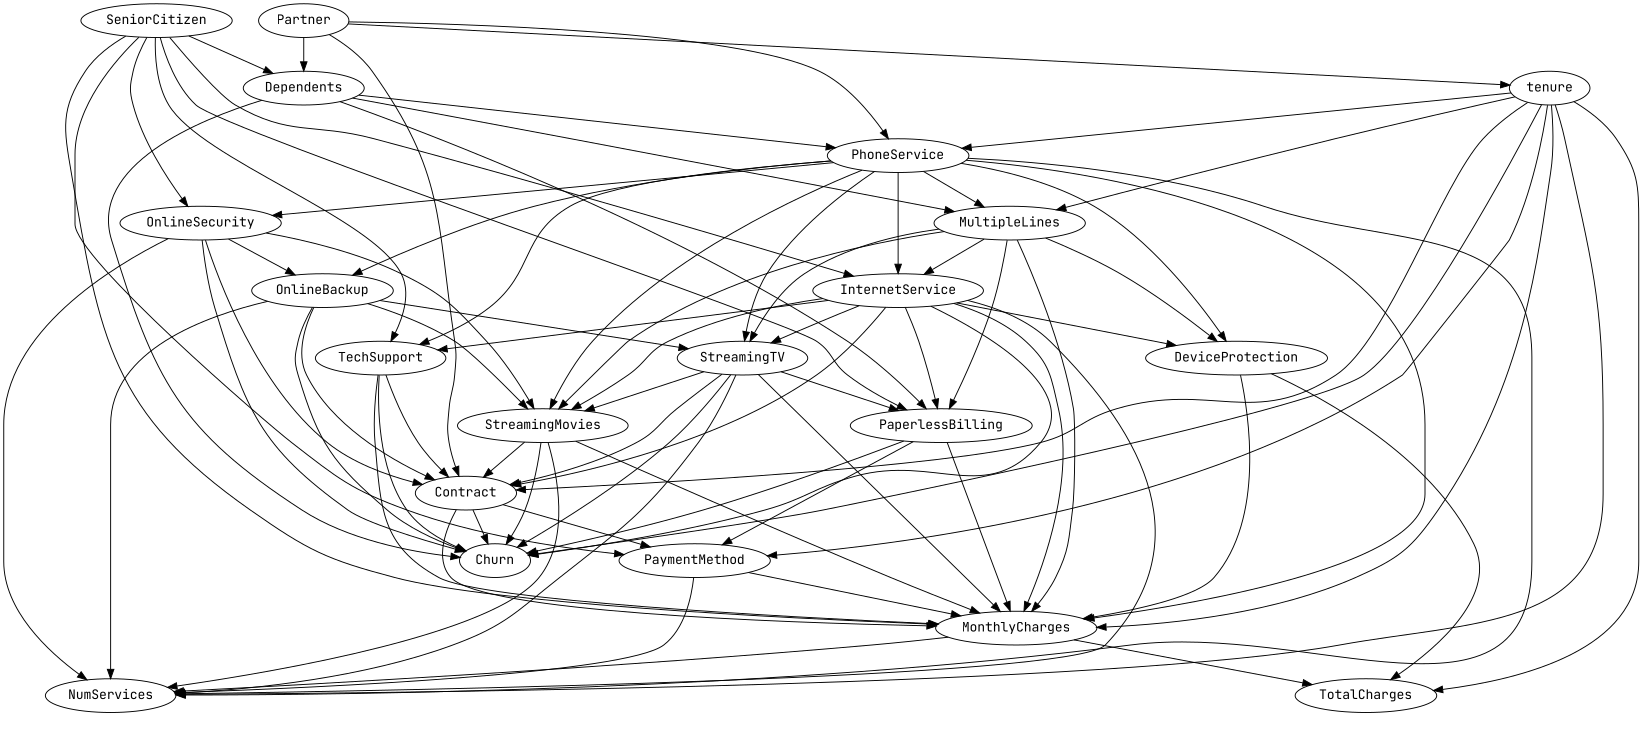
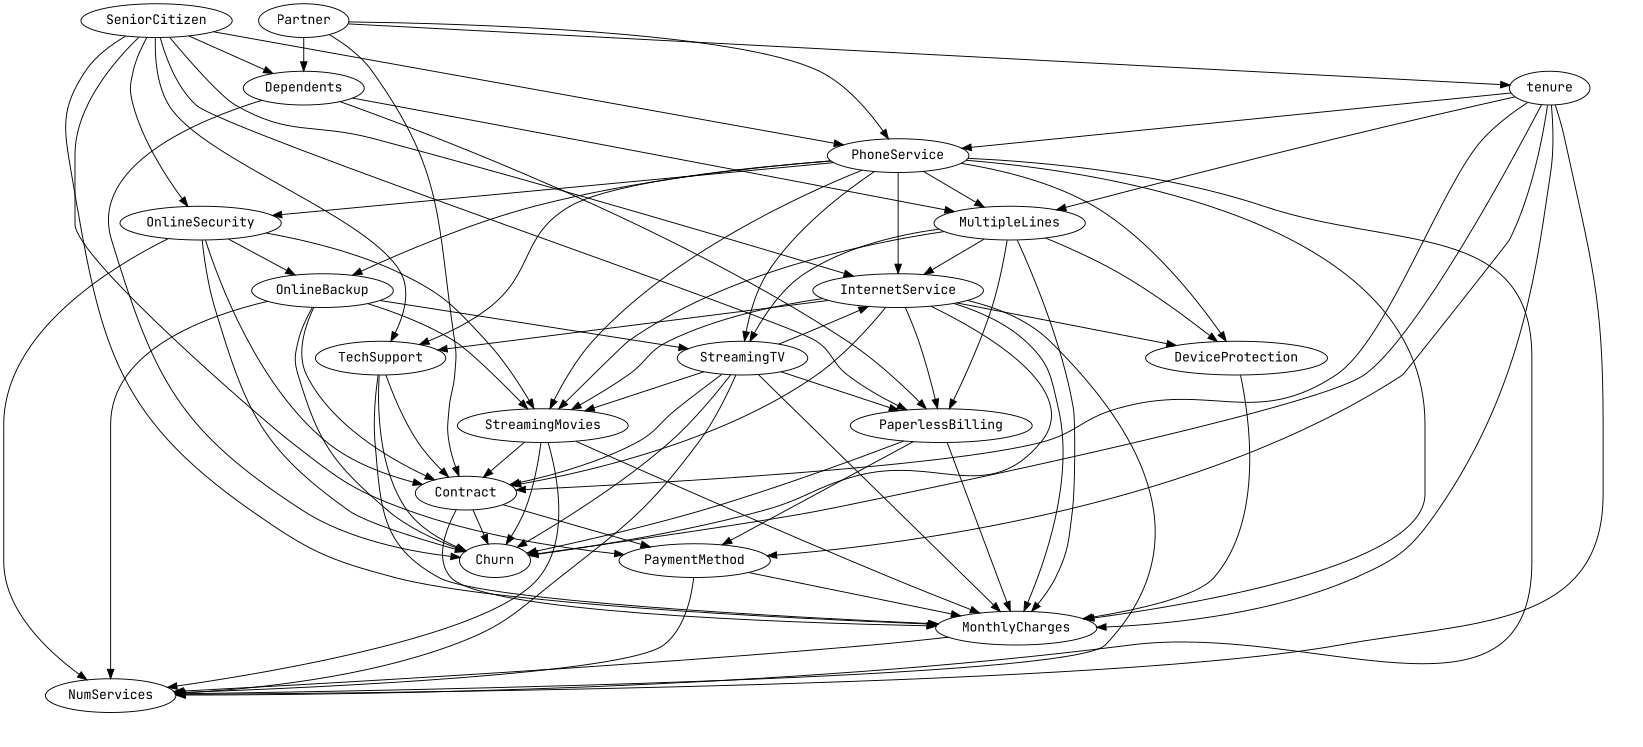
(592, 121) -> (524, 87)
(825, 320) -> (815, 329)
(1366, 696) -> none
